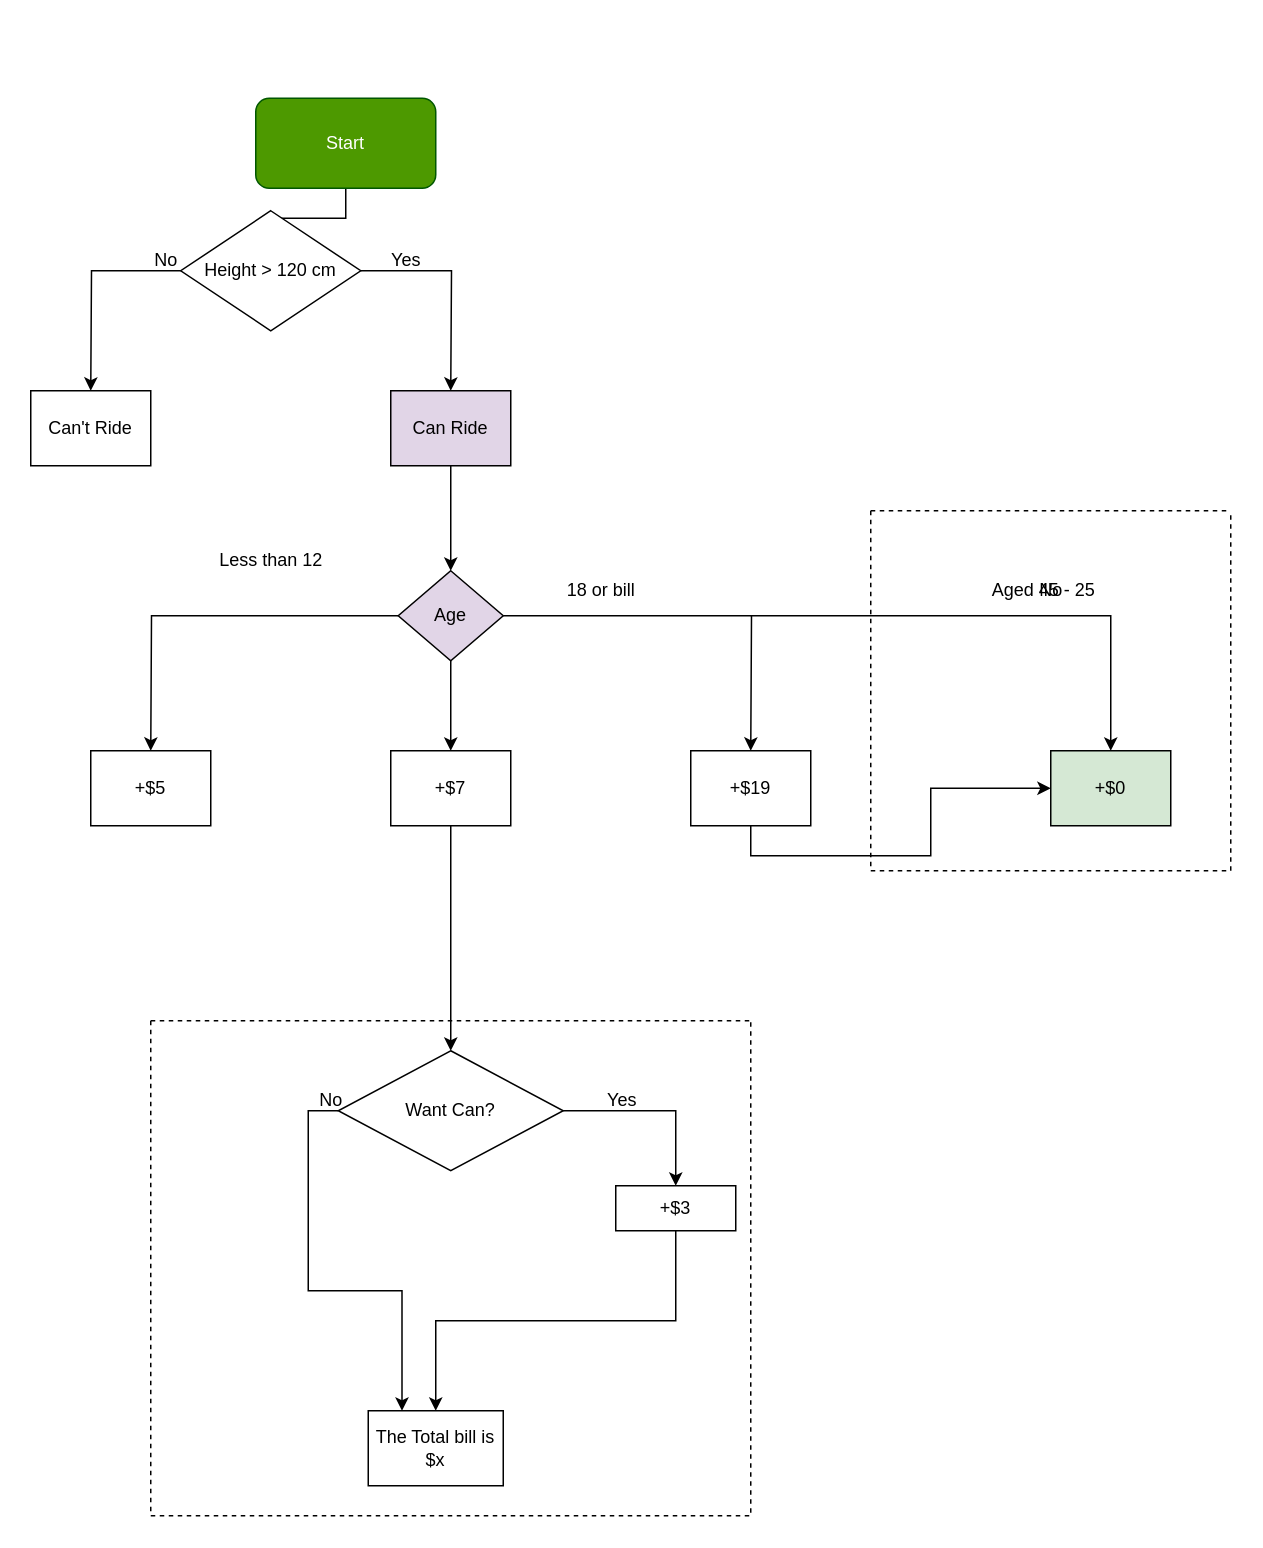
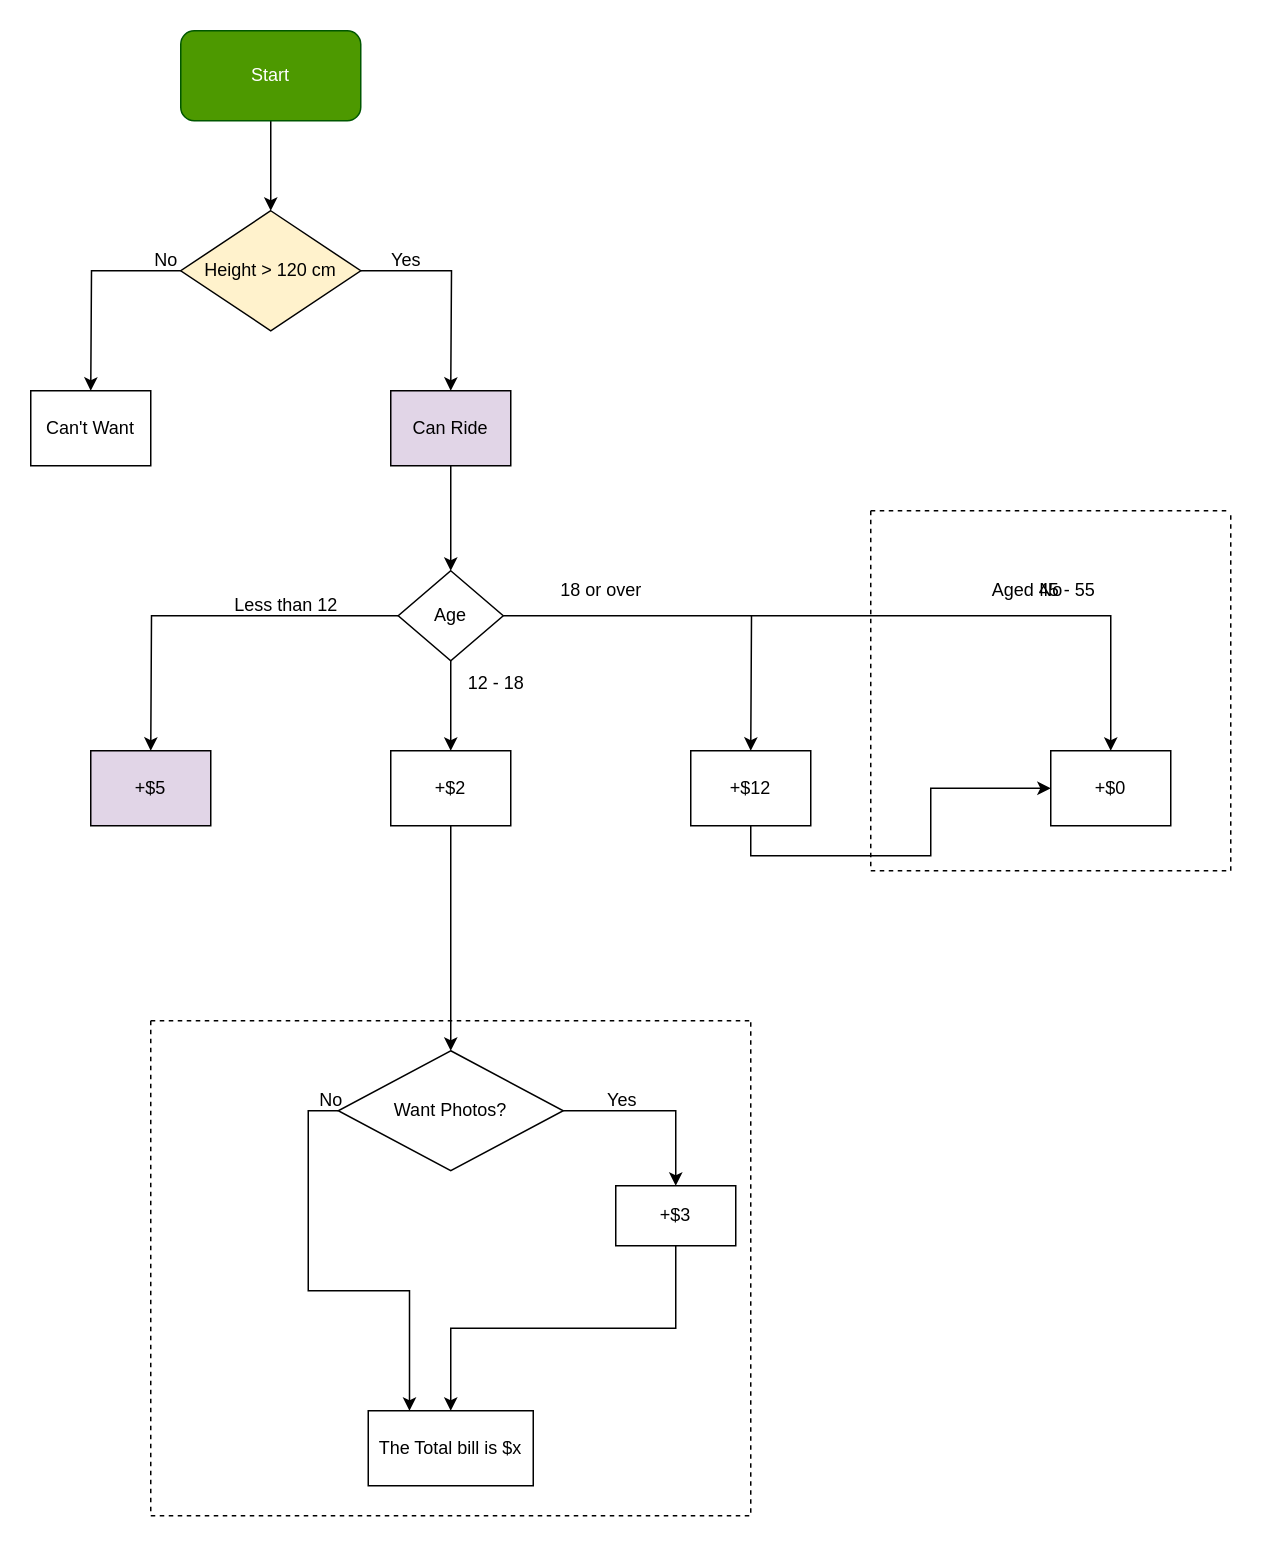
(346, 143) -> (271, 76)
(271, 271) -> (271, 271)
(91, 428) -> (91, 428)
(271, 560) -> (286, 605)
(602, 590) -> (602, 590)
(1044, 590) -> (1044, 590)
(451, 616) -> (451, 616)
none -> (496, 683)
(151, 788) -> (151, 788)
(451, 788) -> (451, 788)
(751, 788) -> (751, 788)
(1111, 788) -> (1111, 788)
(451, 1111) -> (451, 1111)
(676, 1208) -> (676, 1216)
(436, 1448) -> (451, 1448)
